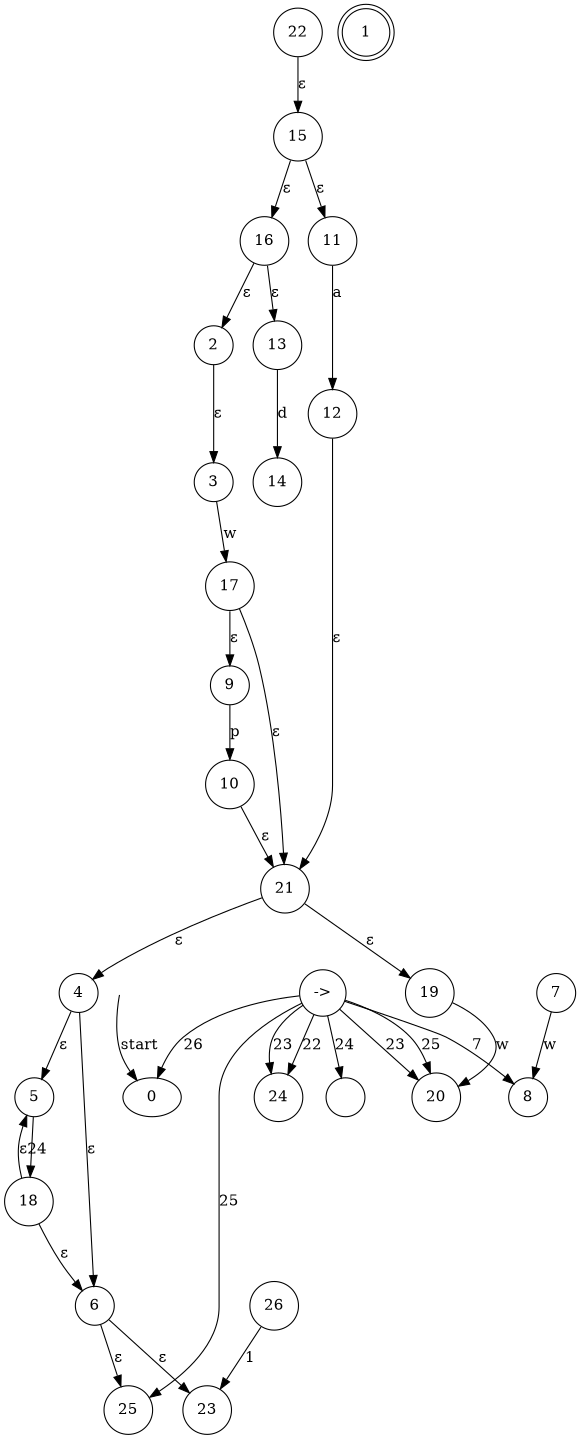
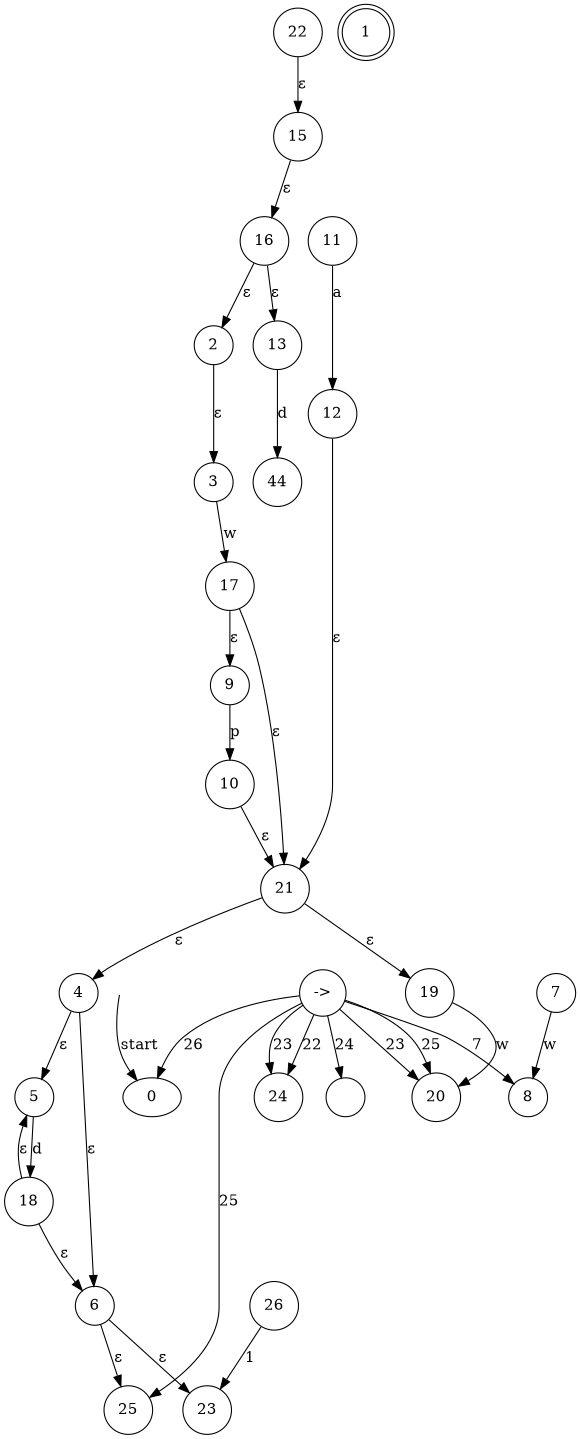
(313, 184) -> none
(277, 482) -> (277, 482)
(38, 1149) -> (38, 1149)
